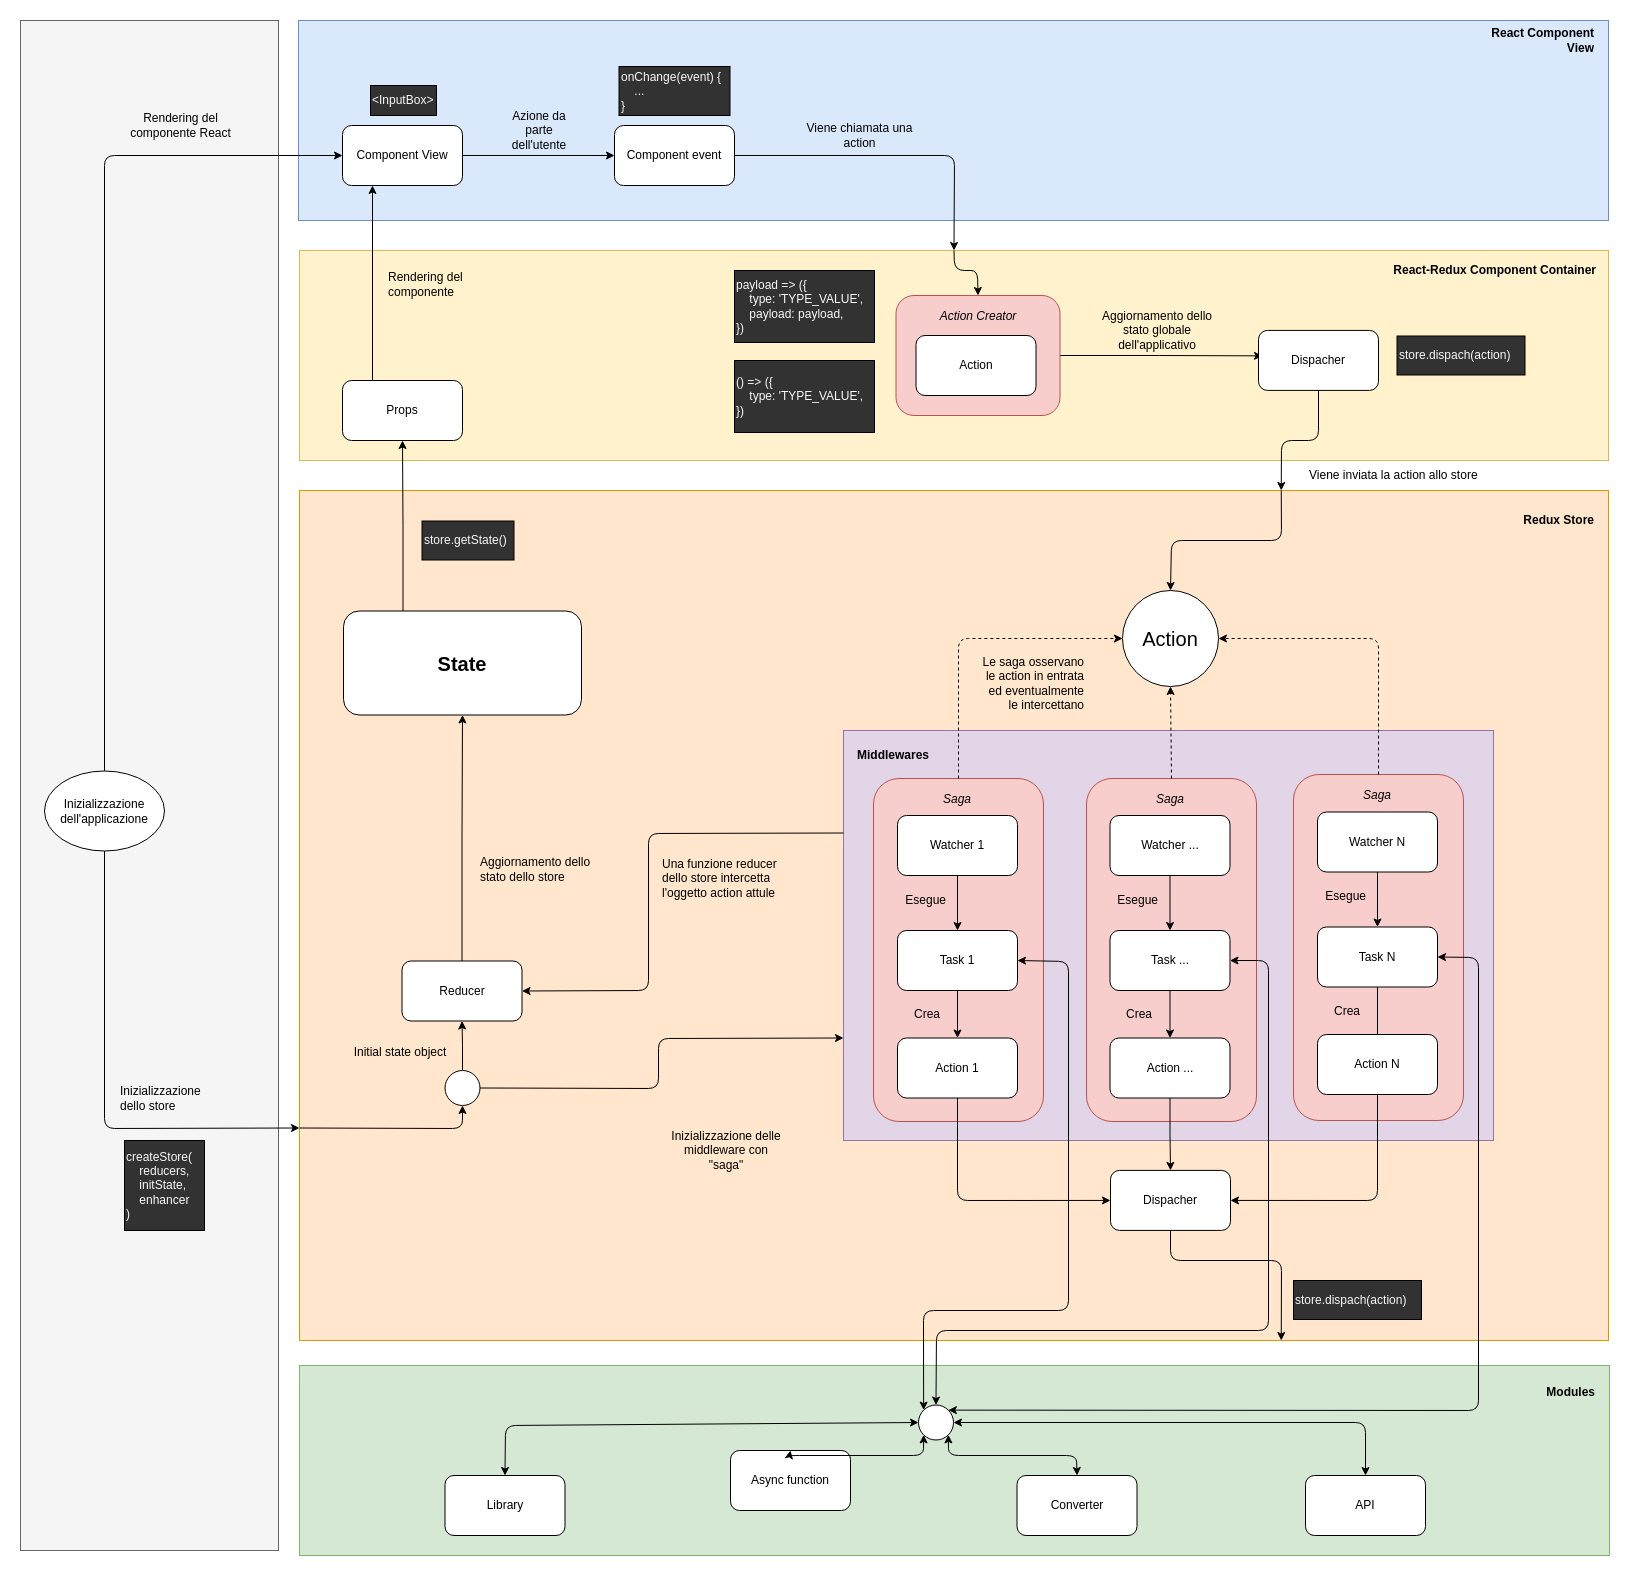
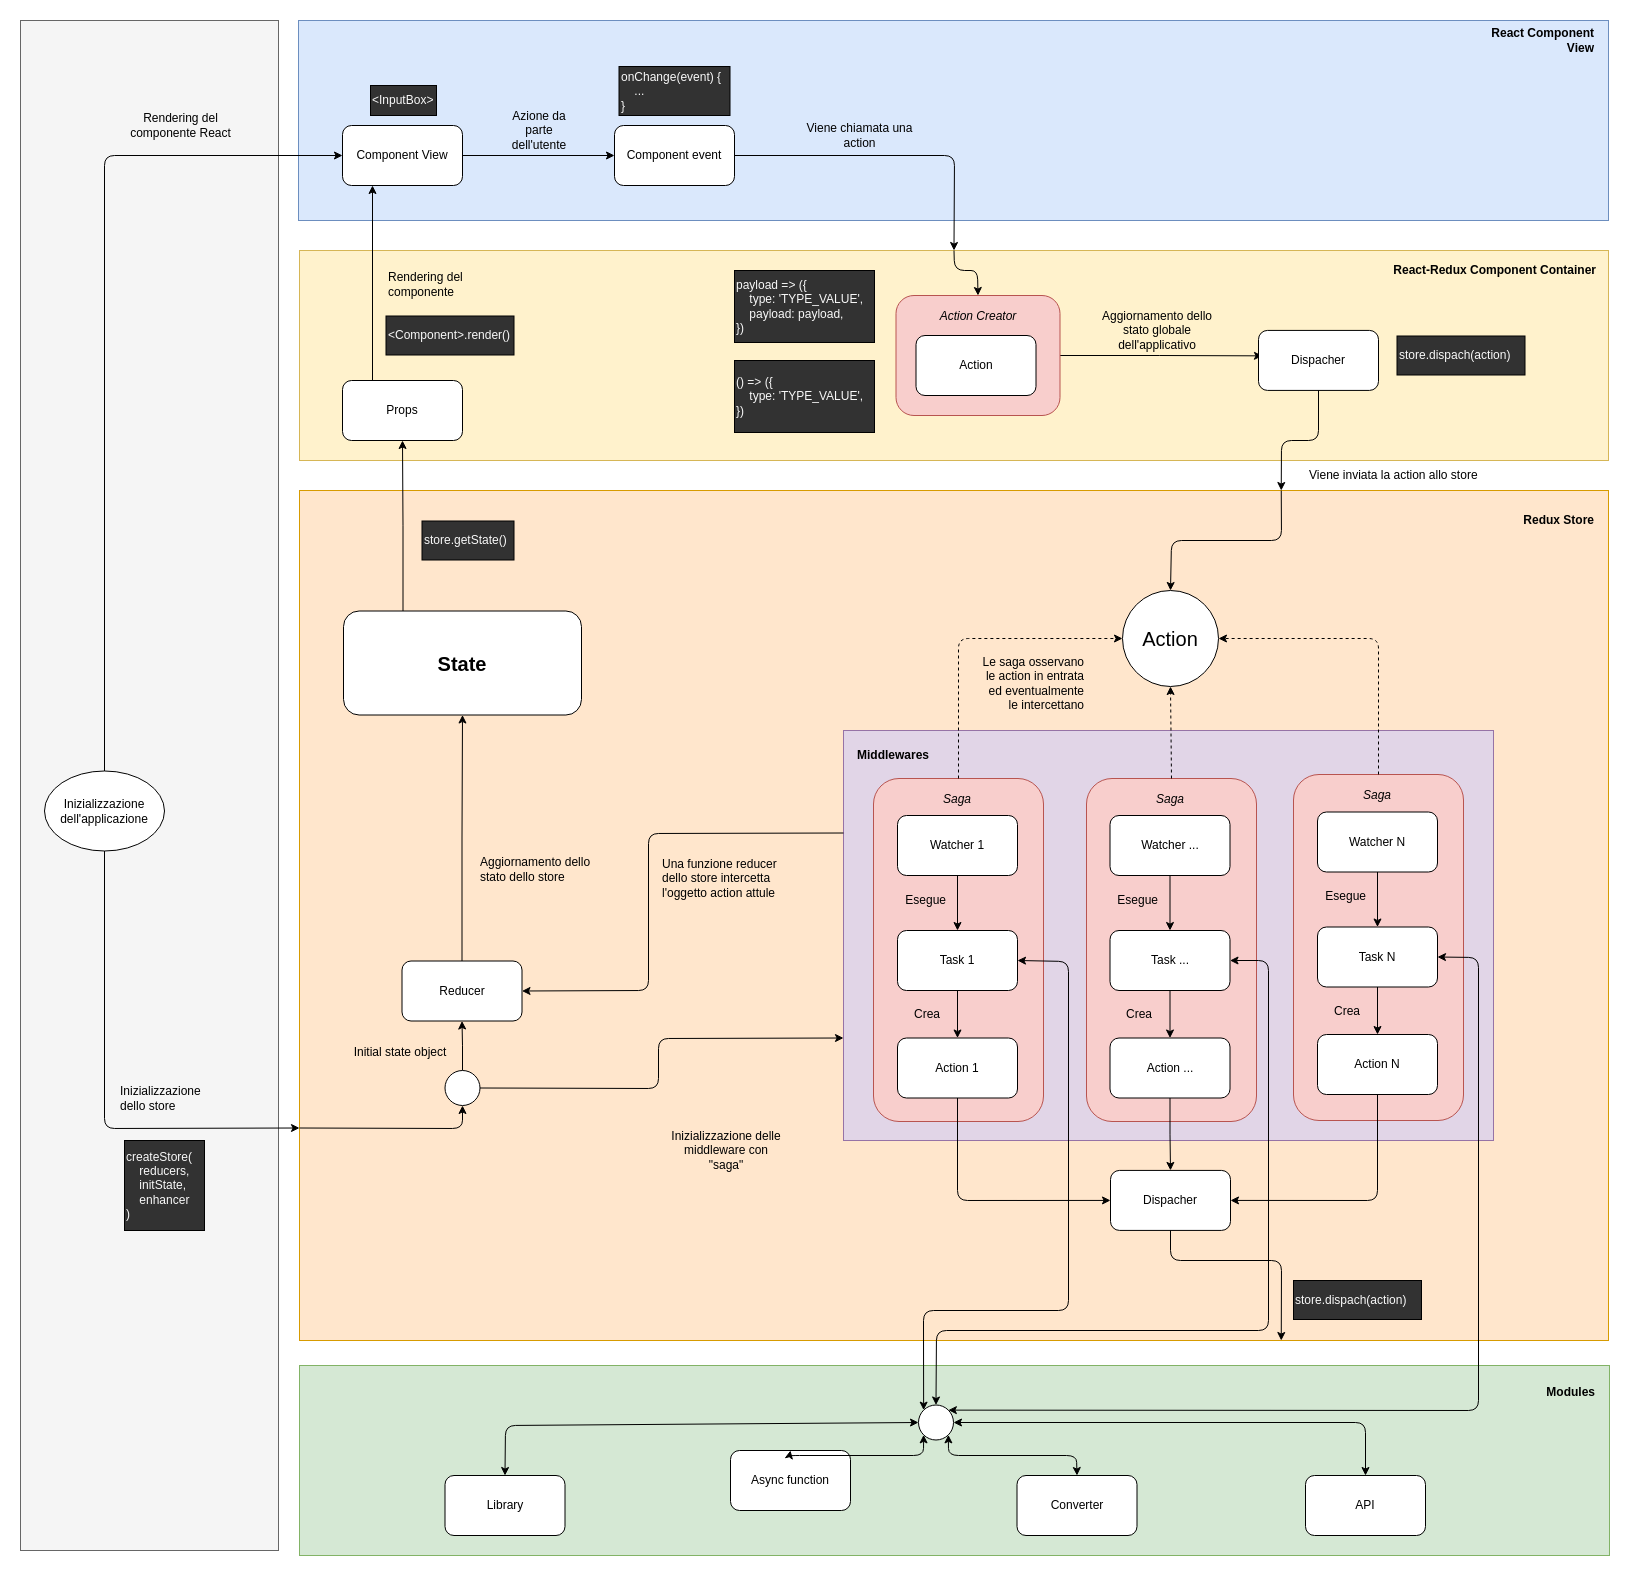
none -> (450, 336)
(1378, 1028) -> (1378, 1026)
